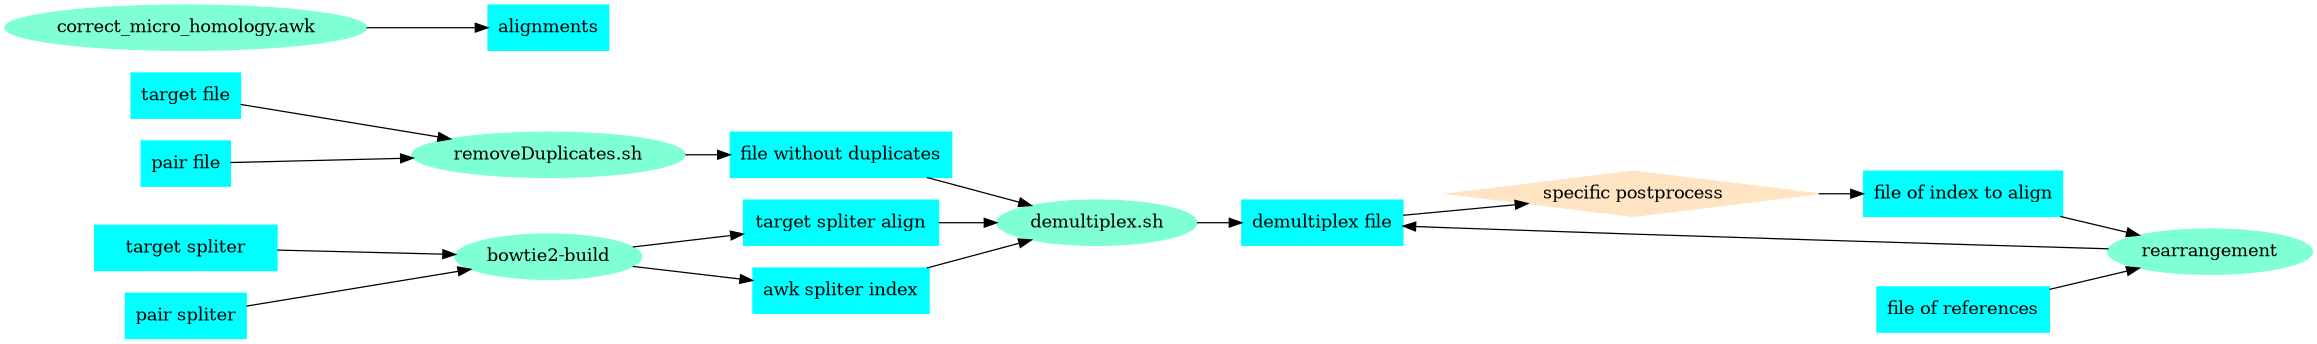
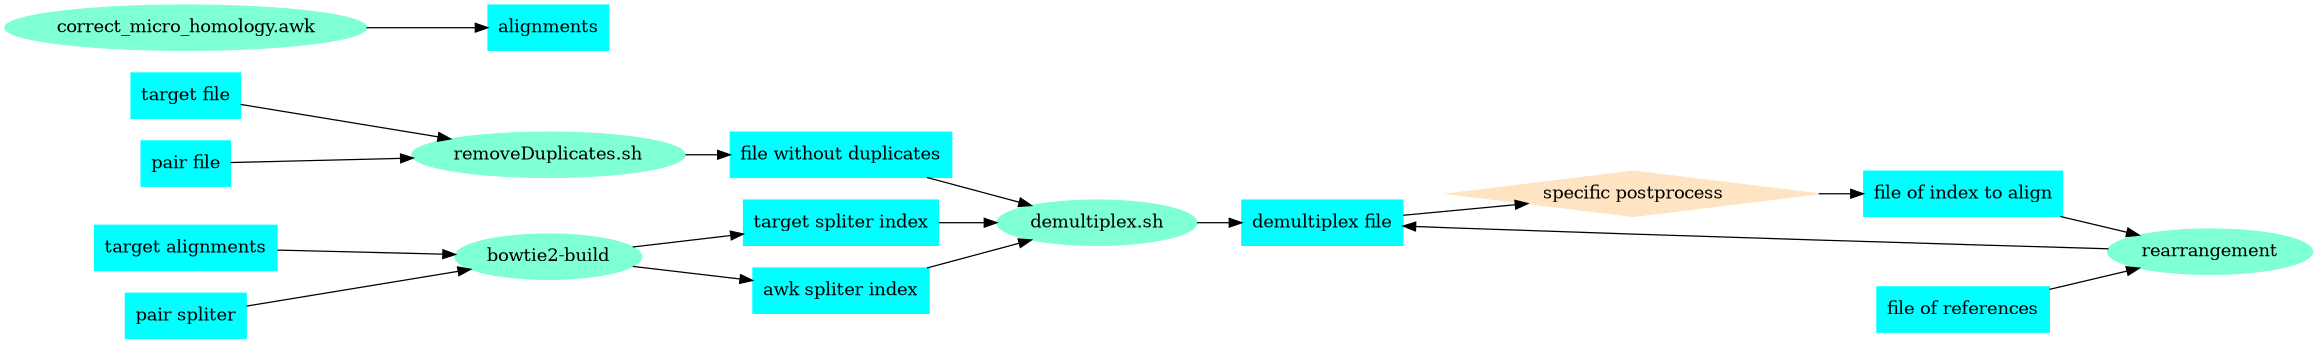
(841, 223) -> (841, 223)
(186, 248) -> (186, 248)
